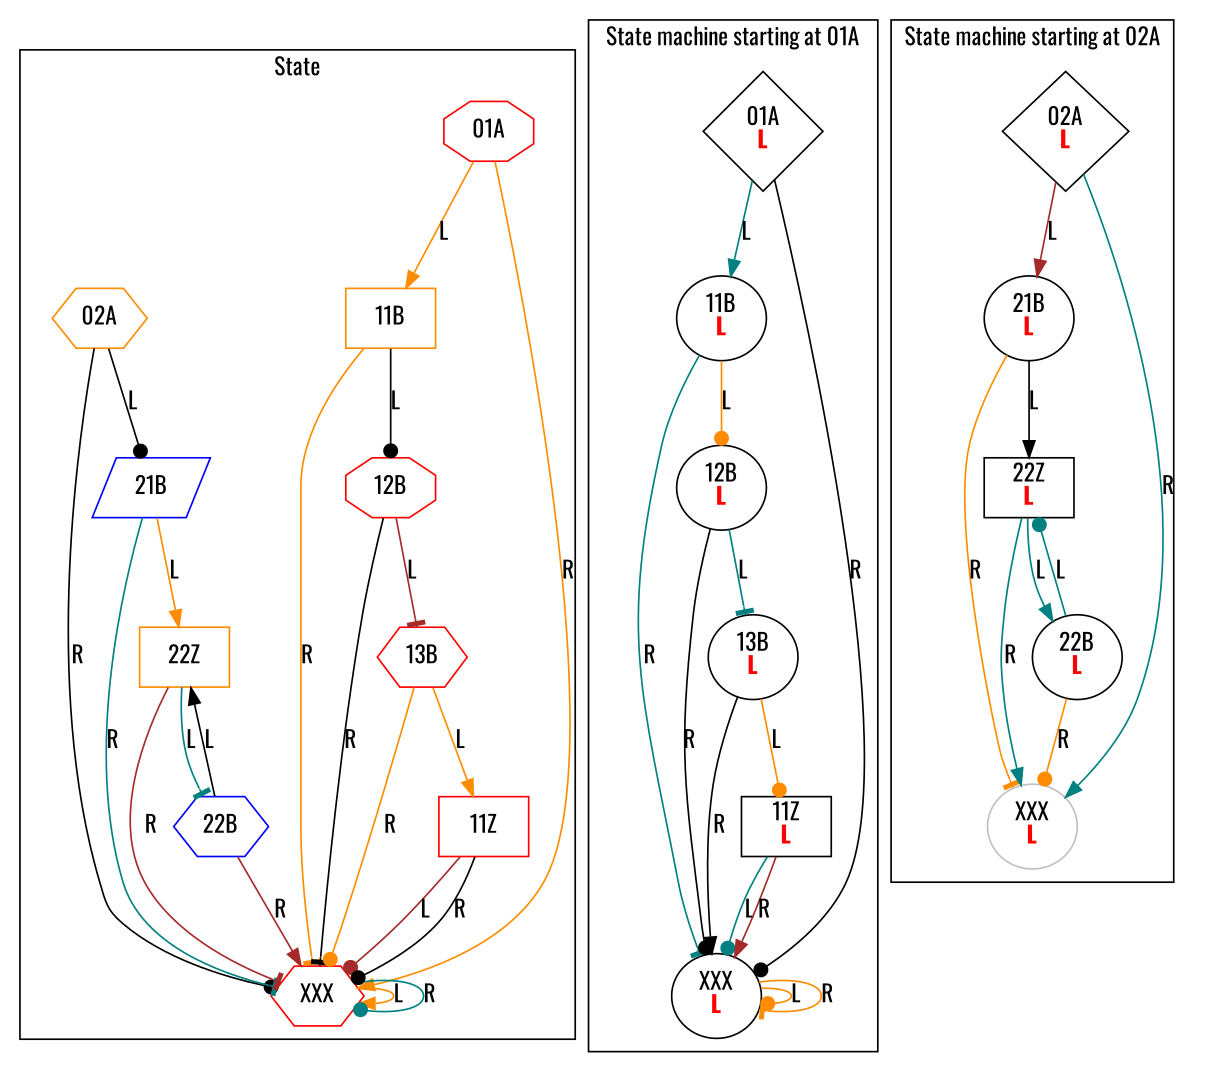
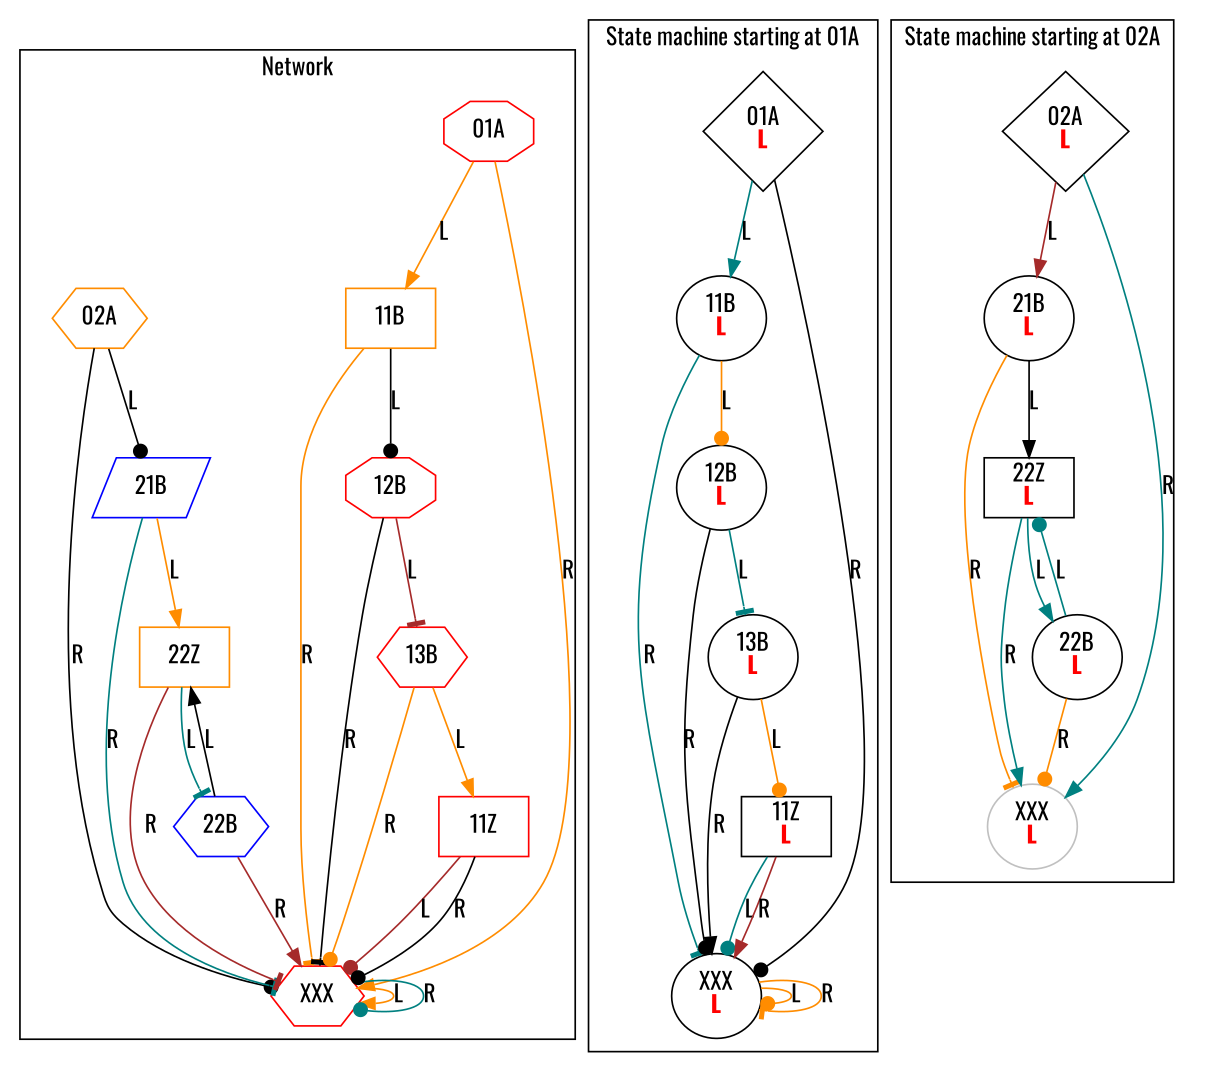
(298, 69) -> (298, 69)
